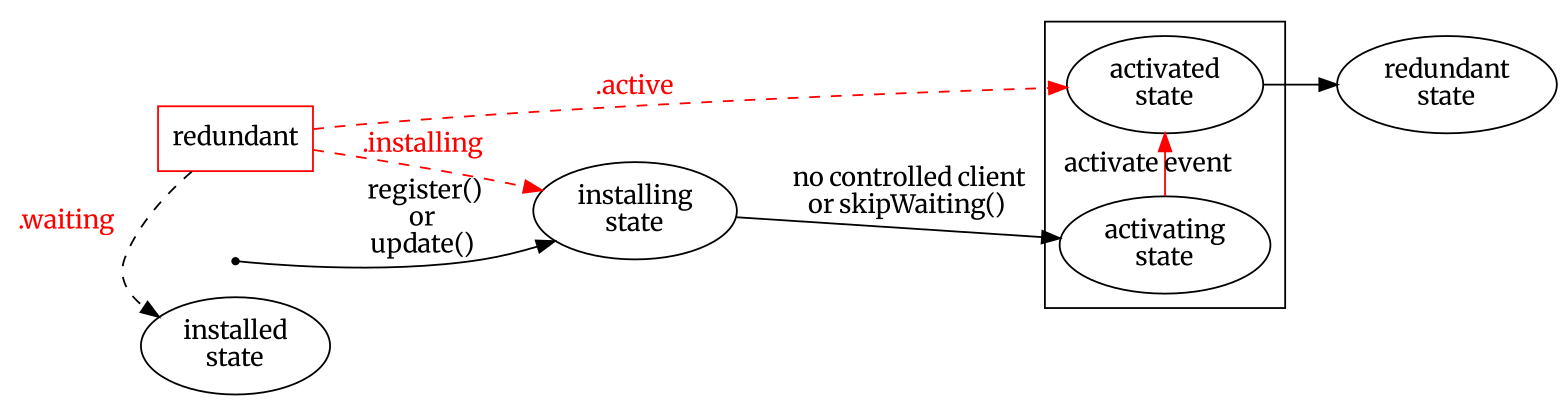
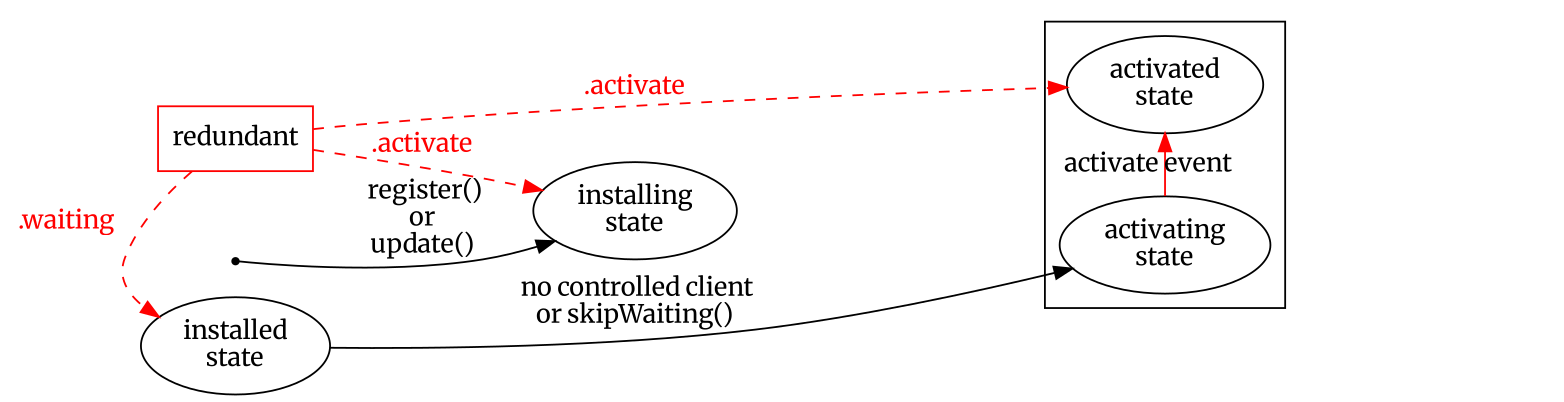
(1447, 85) -> none
(635, 87) -> (635, 87)
(423, 145) -> (423, 145)
(889, 227) -> (695, 336)
(137, 234) -> (137, 234)
